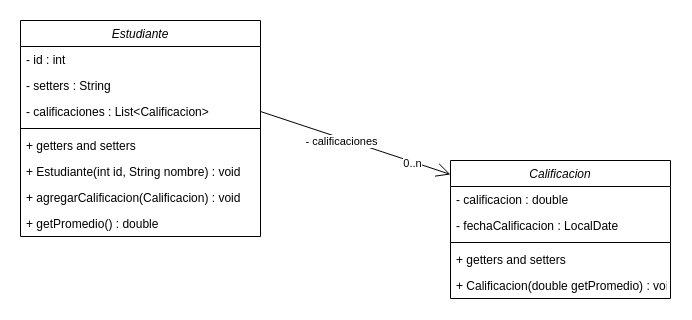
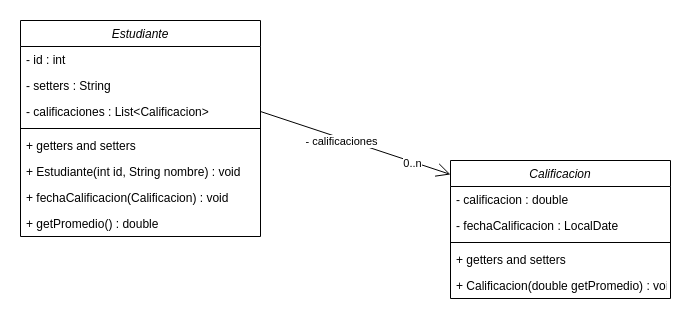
(147, 198) -> (140, 198)
